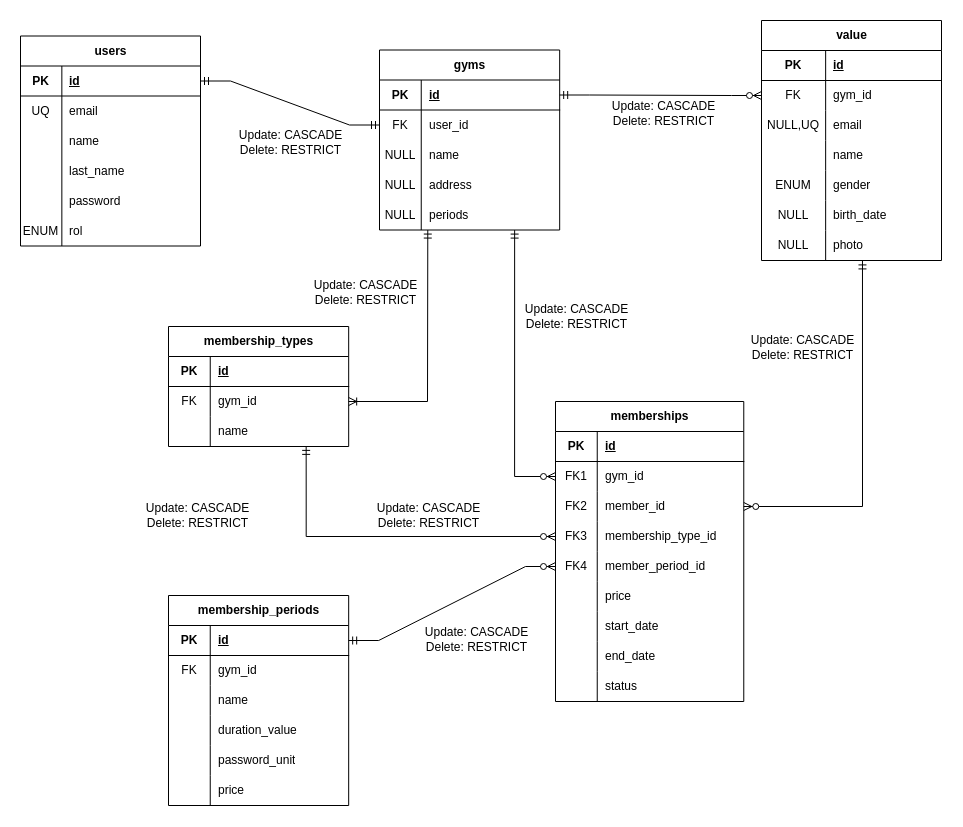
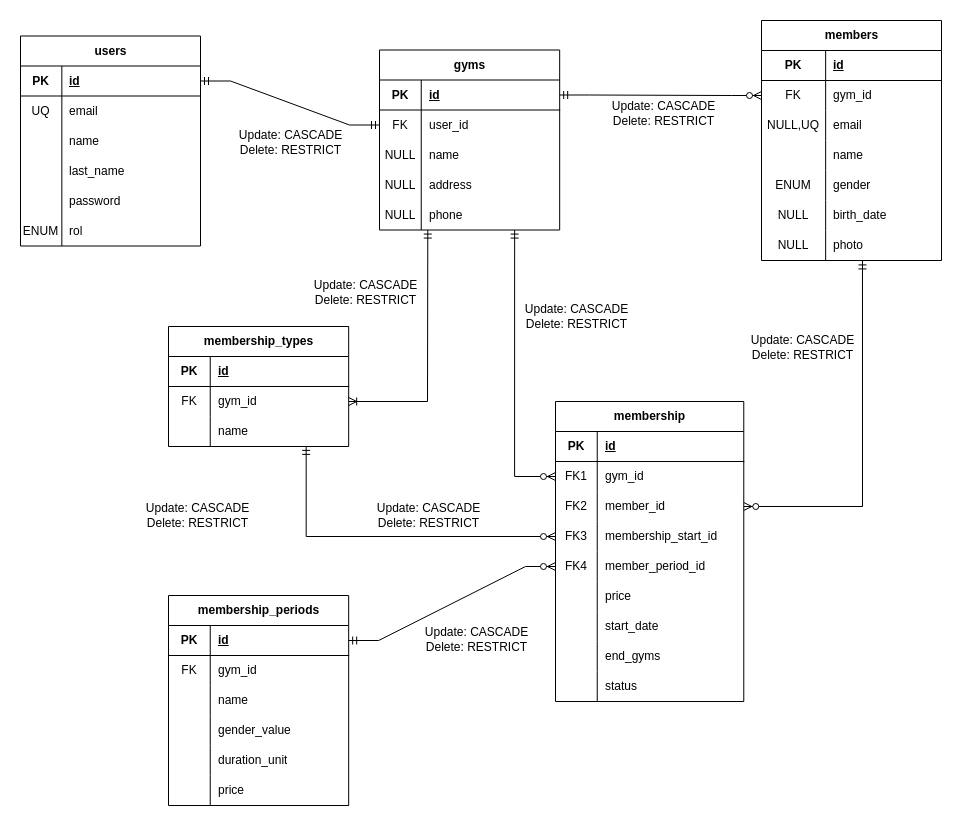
(852, 36) -> (852, 36)
(451, 216) -> (446, 216)
(650, 417) -> (650, 417)
(663, 537) -> (666, 537)
(632, 657) -> (632, 657)
(262, 731) -> (257, 731)
(261, 761) -> (259, 761)
